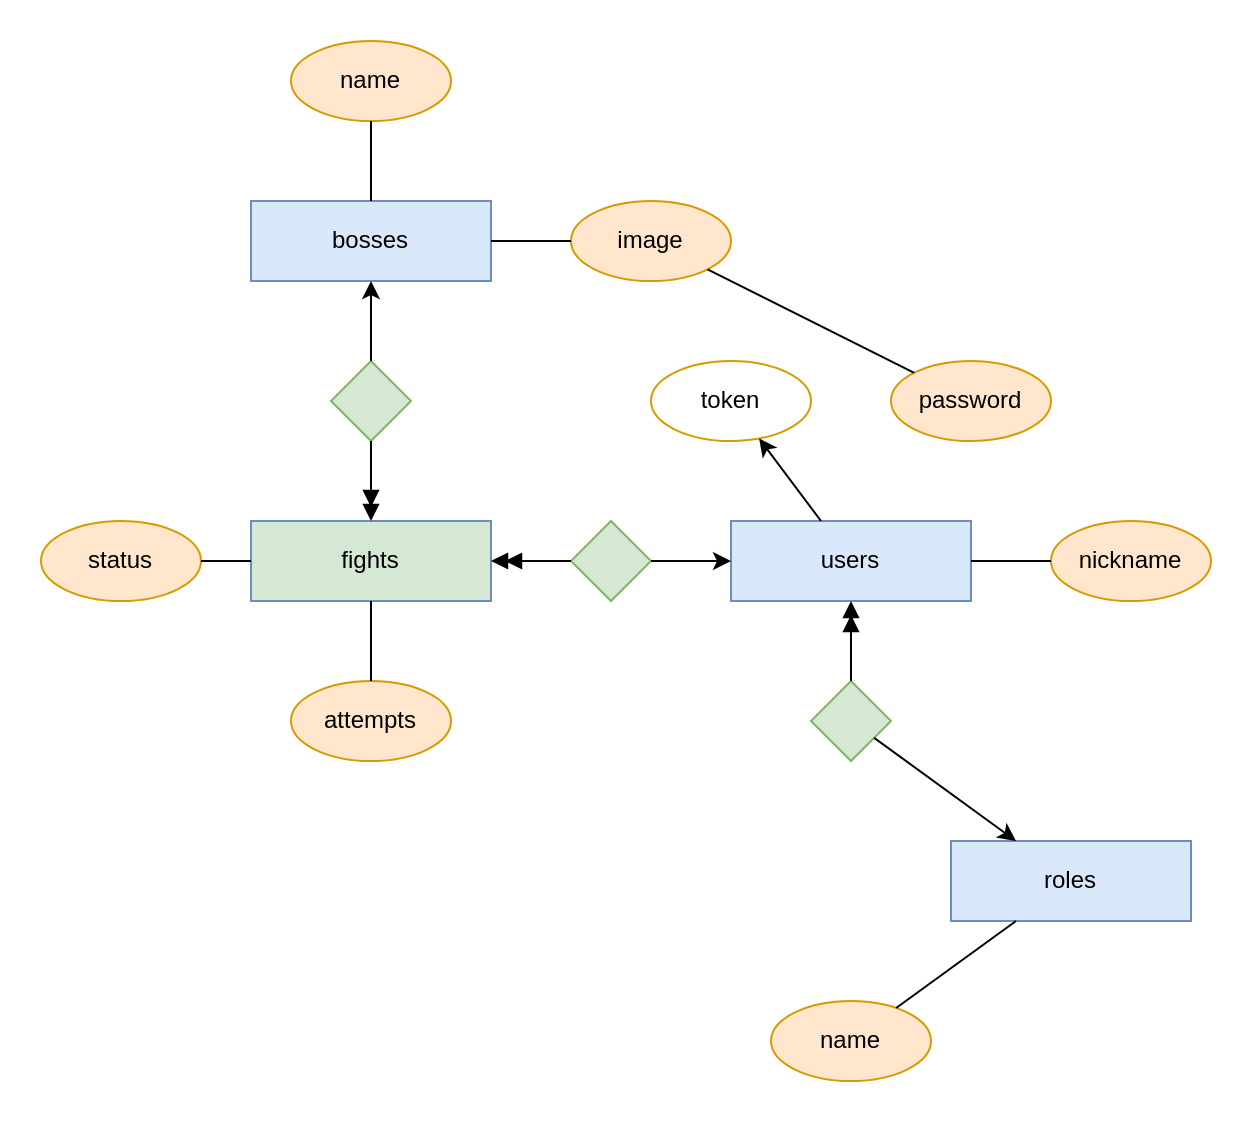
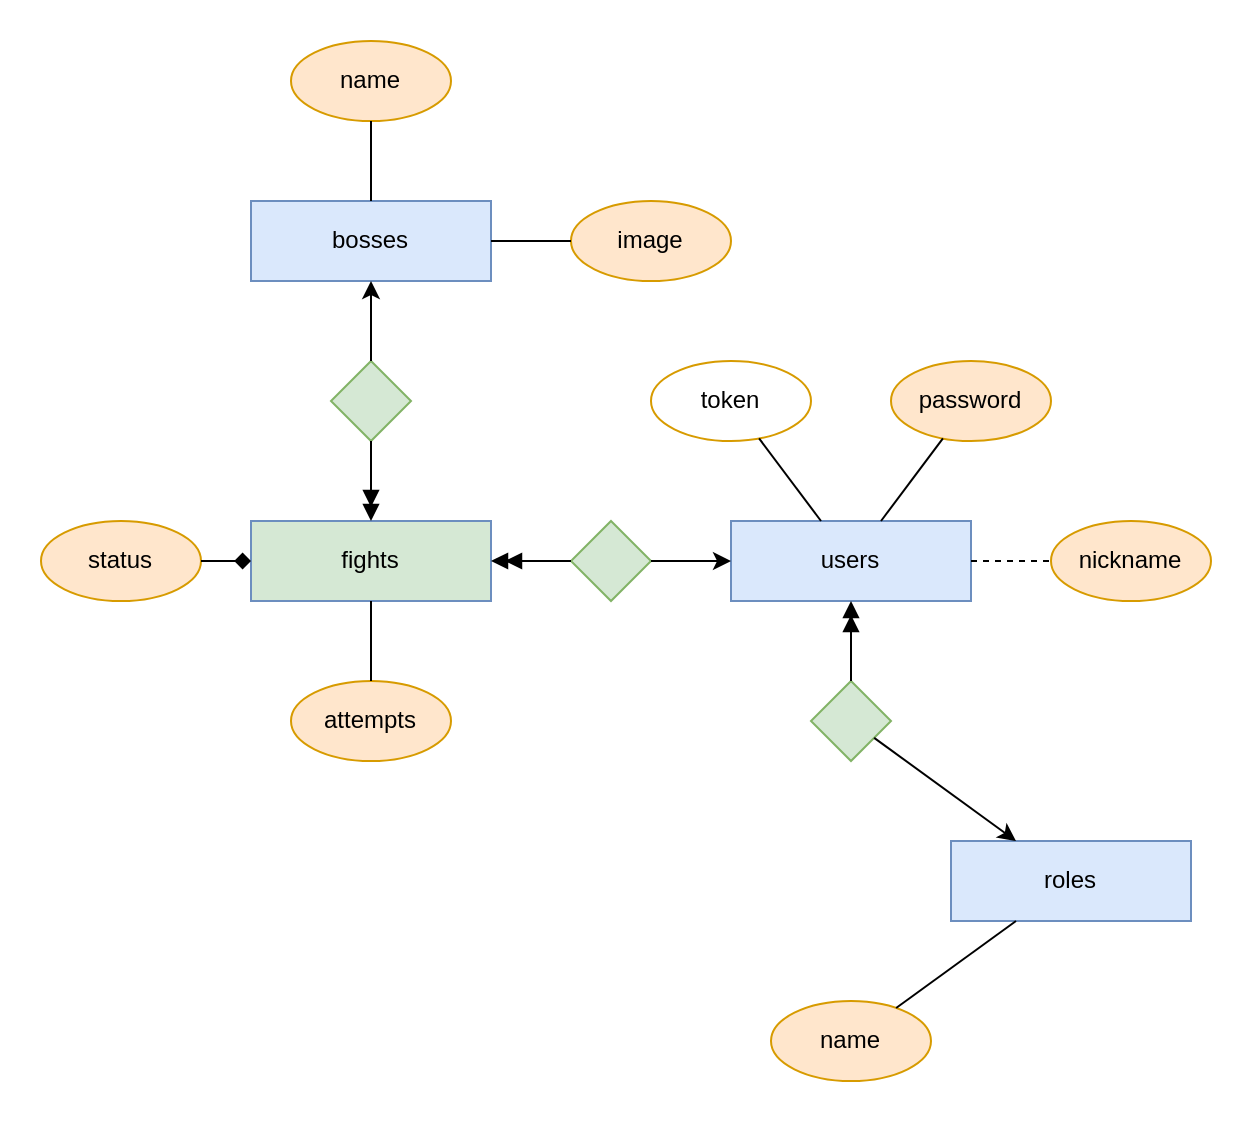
(811, 321) -> (912, 479)
(767, 449) -> (764, 445)
(242, 561) -> (235, 561)
(1013, 561) -> (1013, 561)
